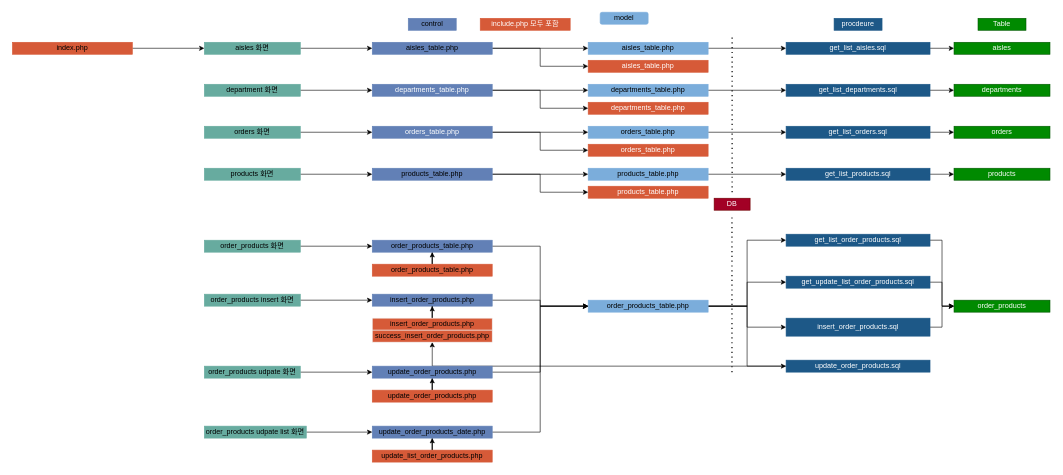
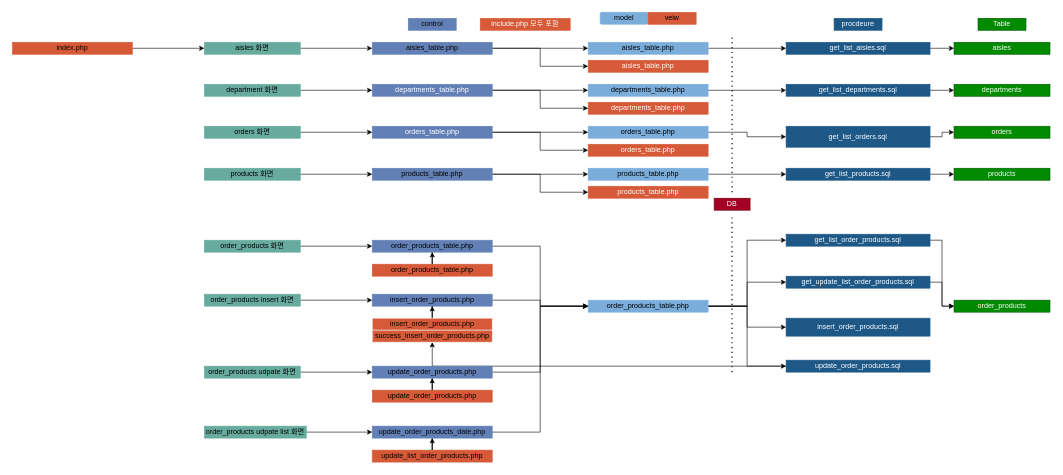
none -> (672, 18)
(858, 132) -> (858, 137)
(942, 324) -> none
